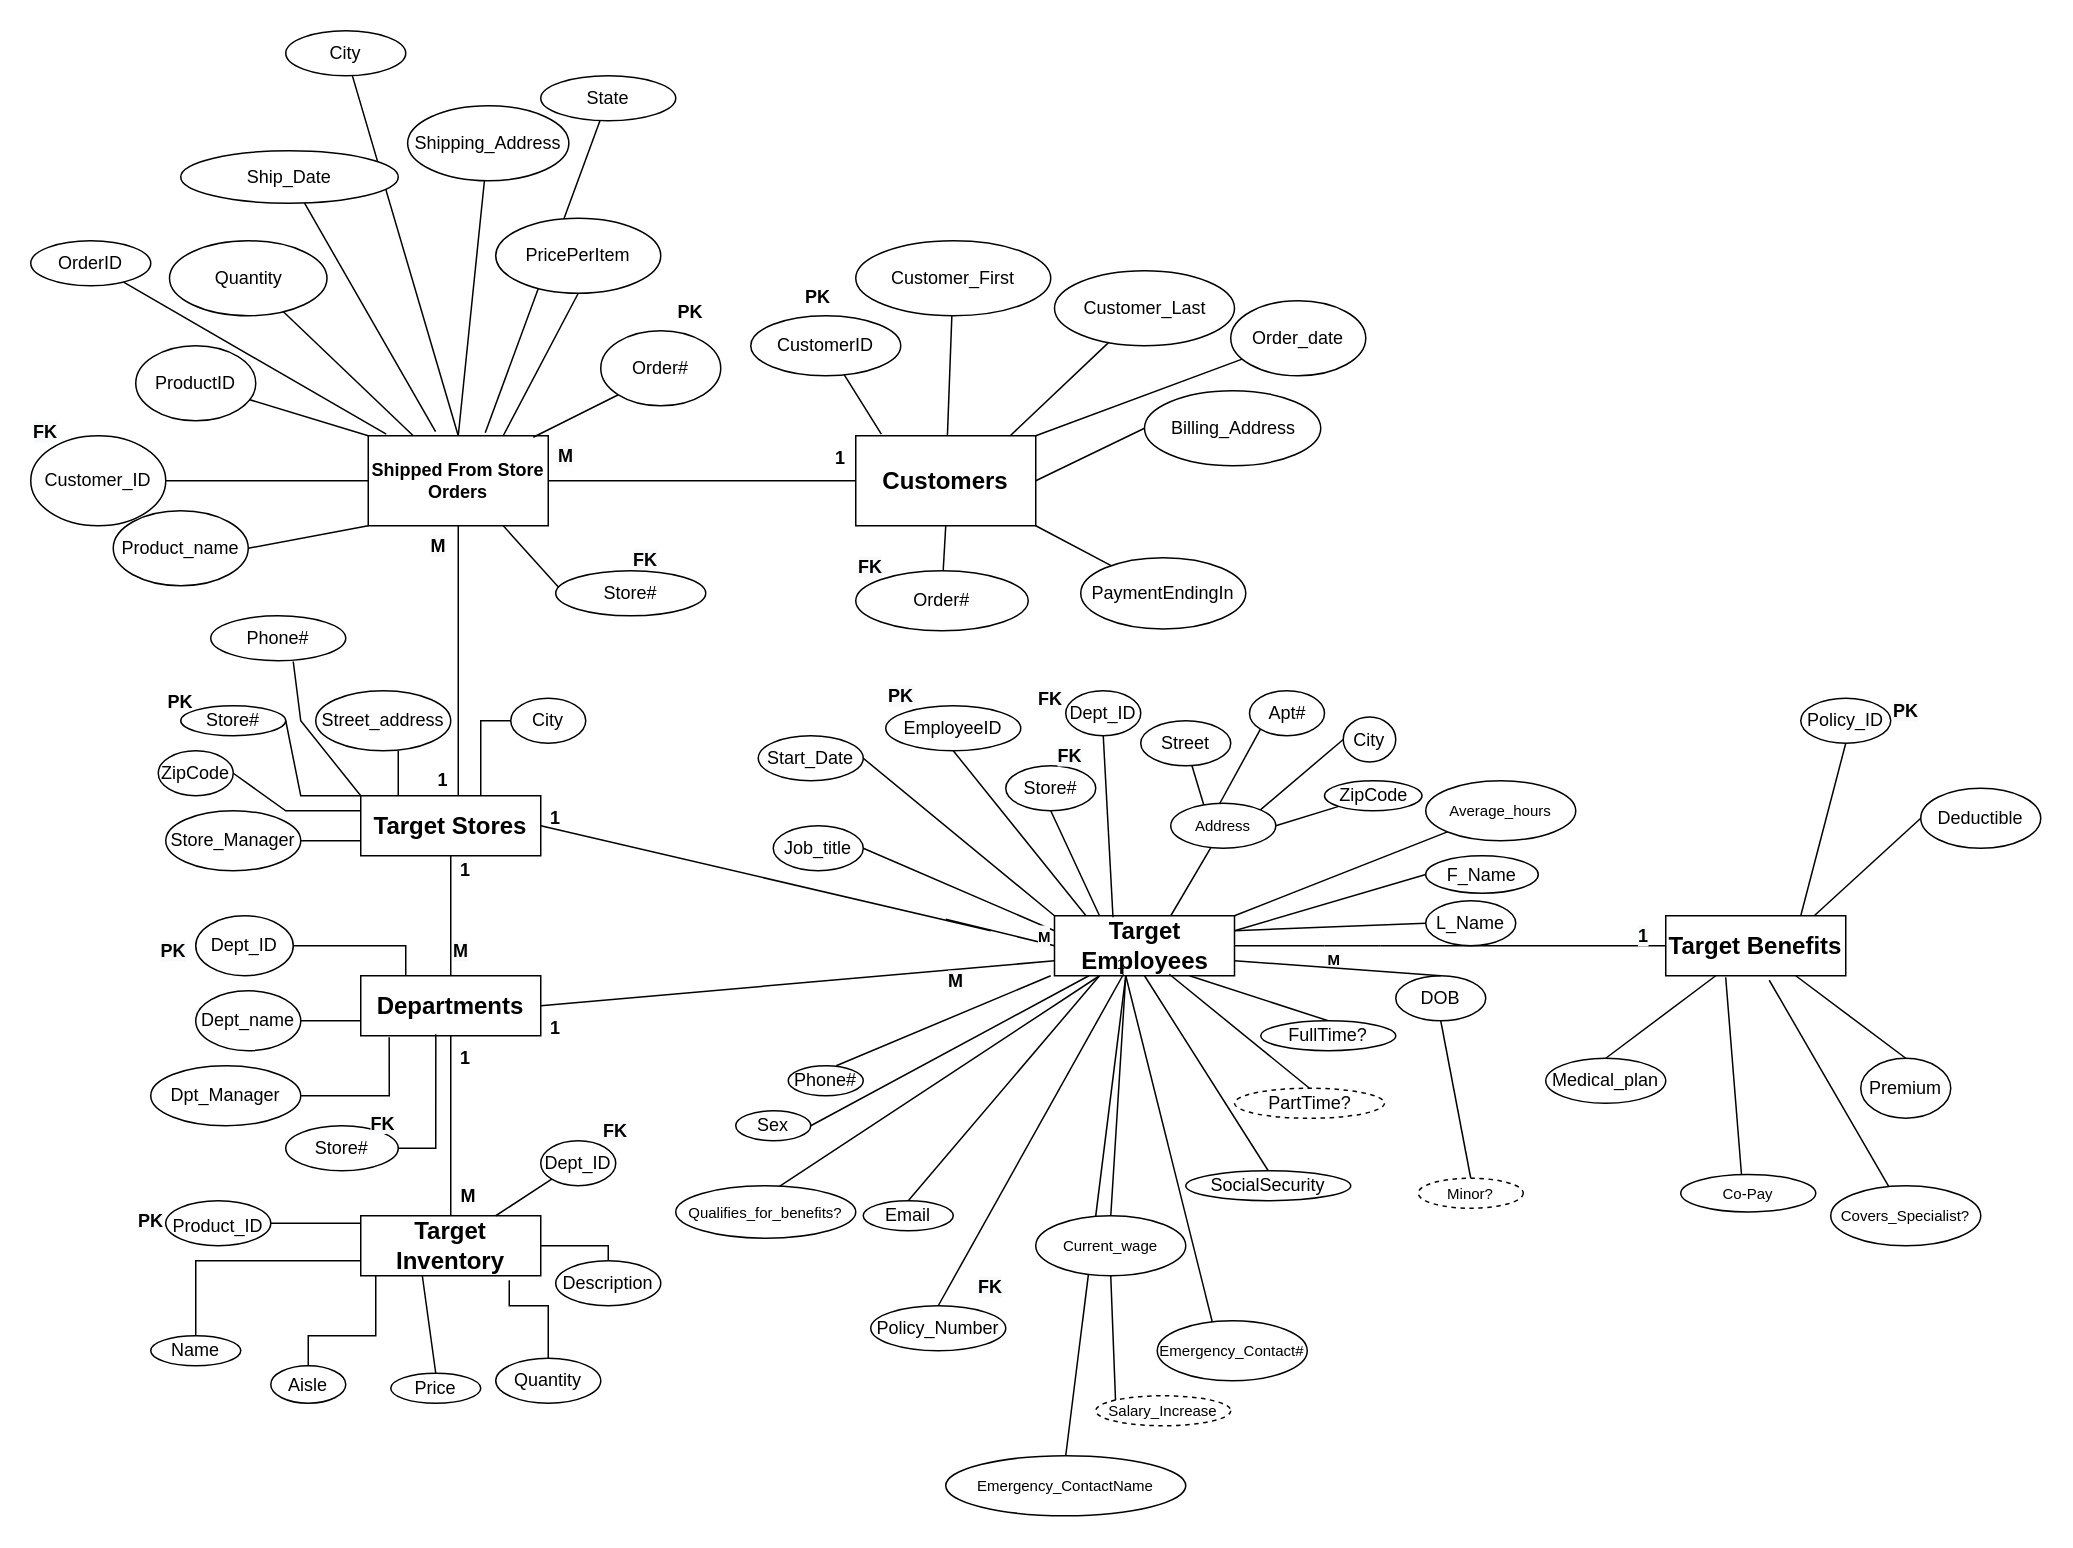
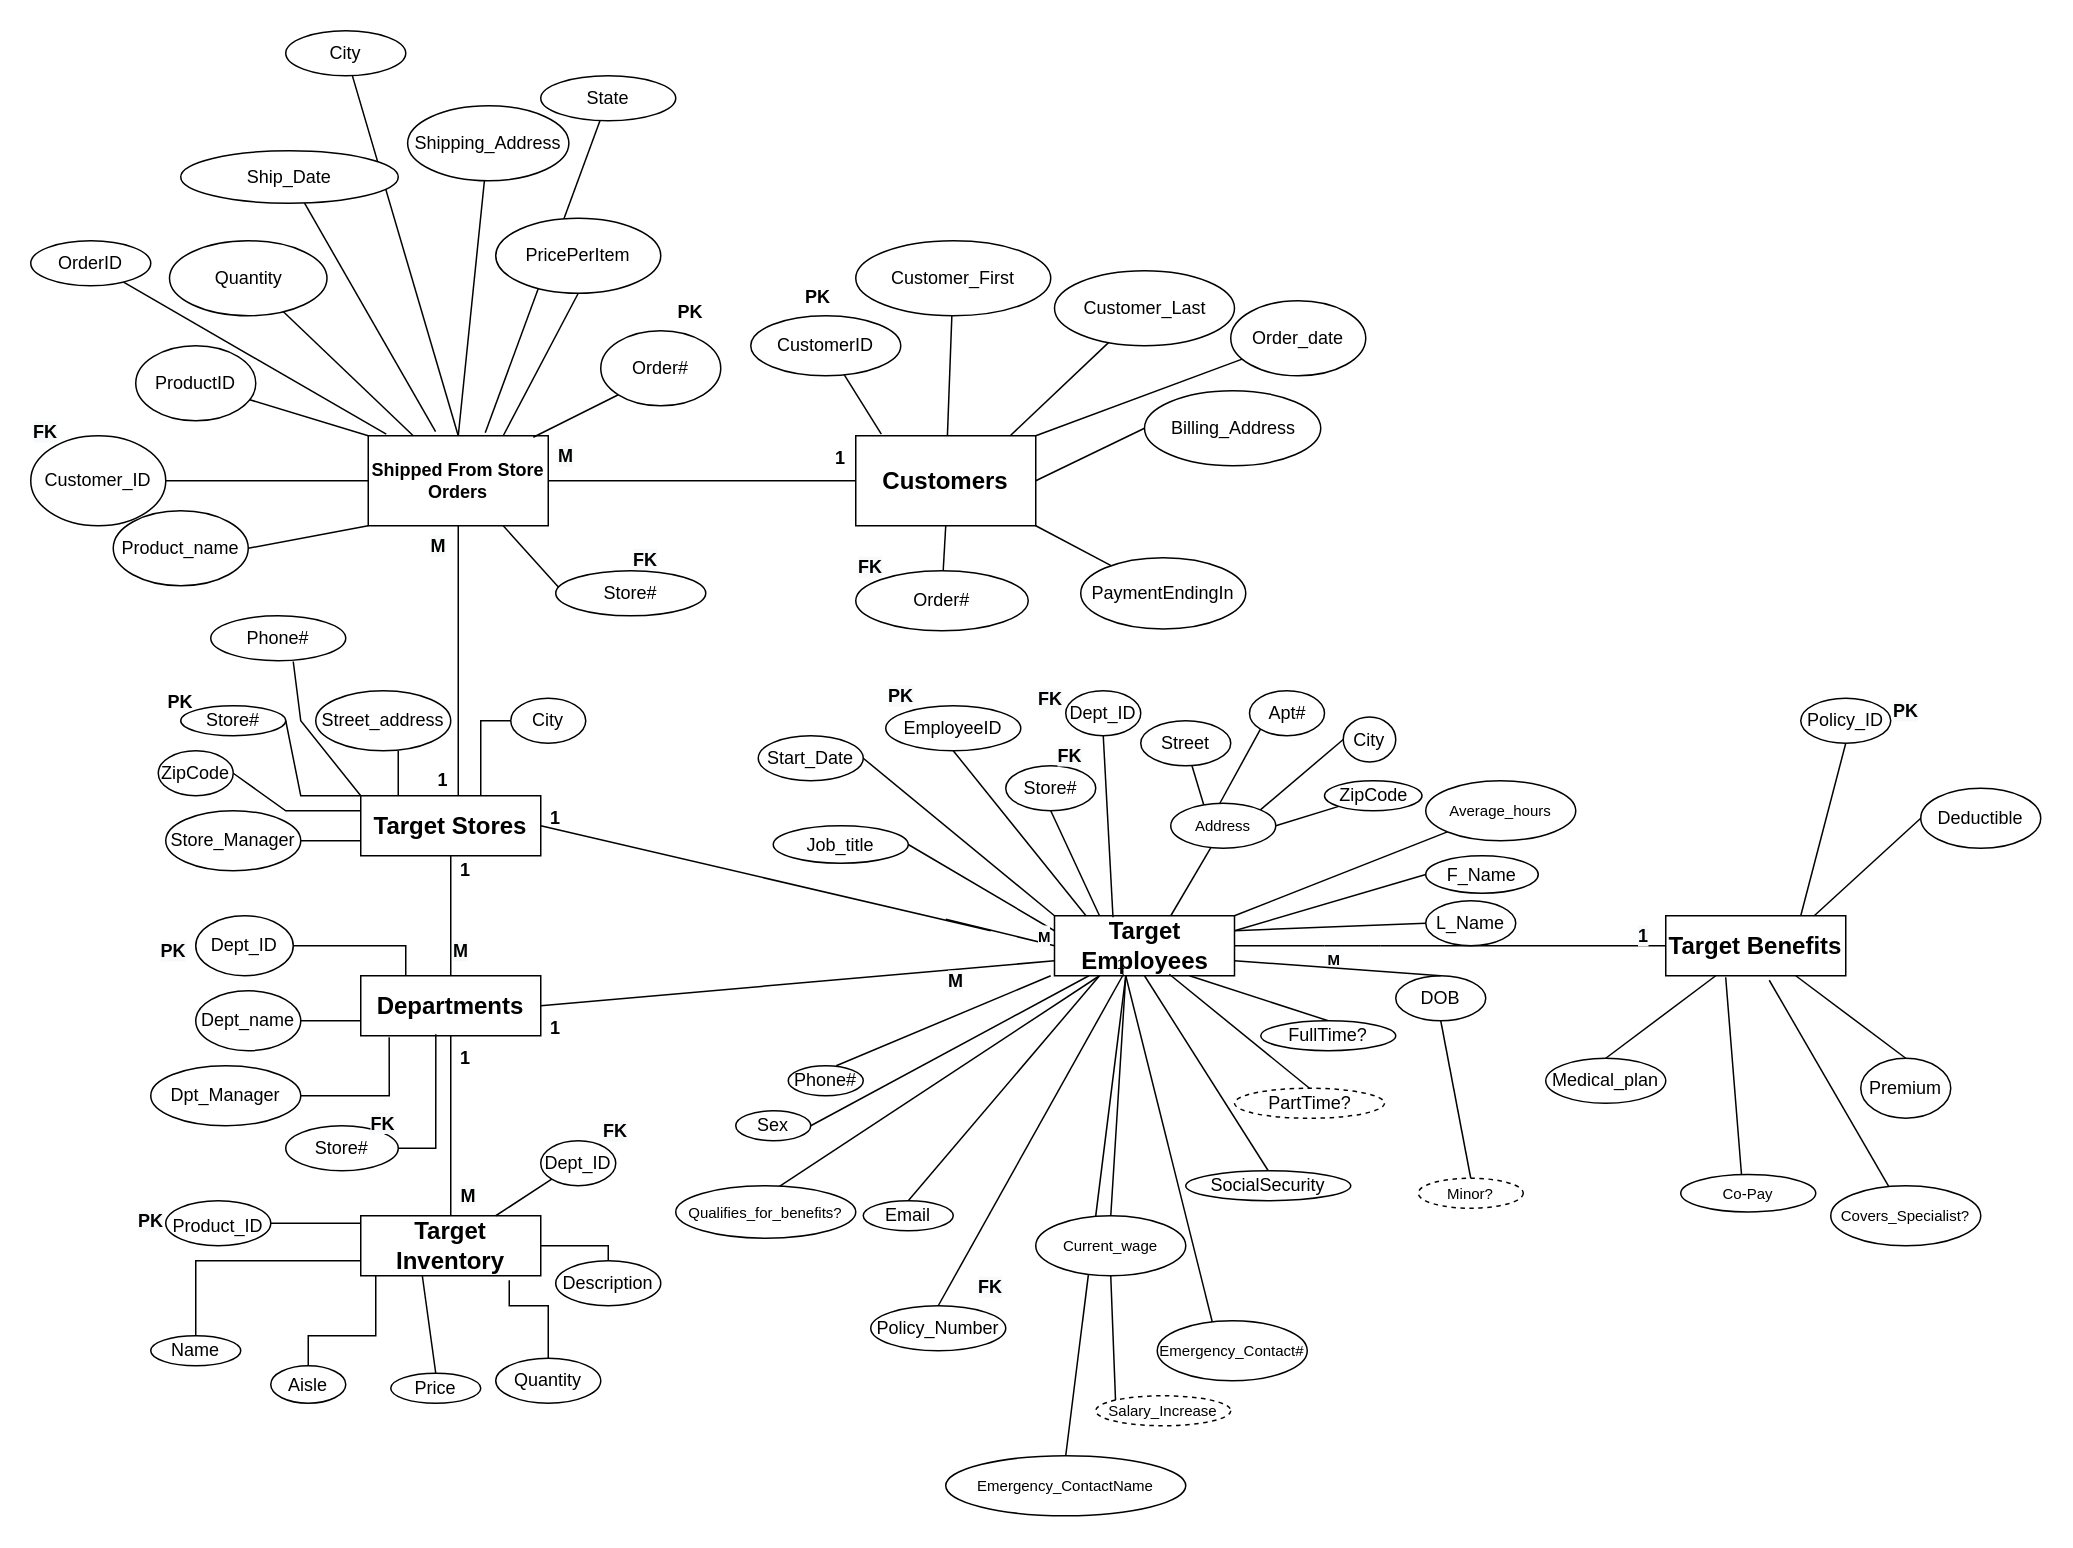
(818, 848) -> (841, 845)
